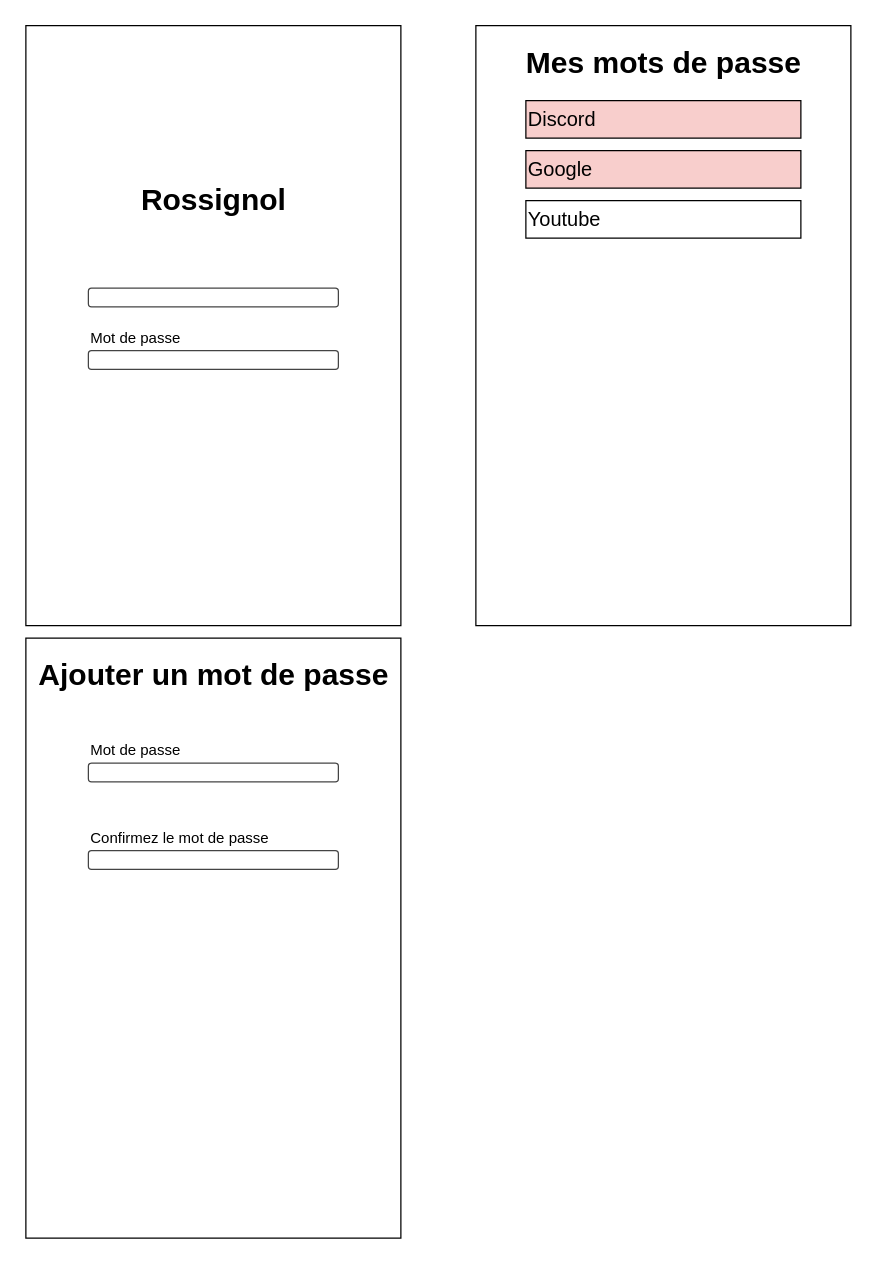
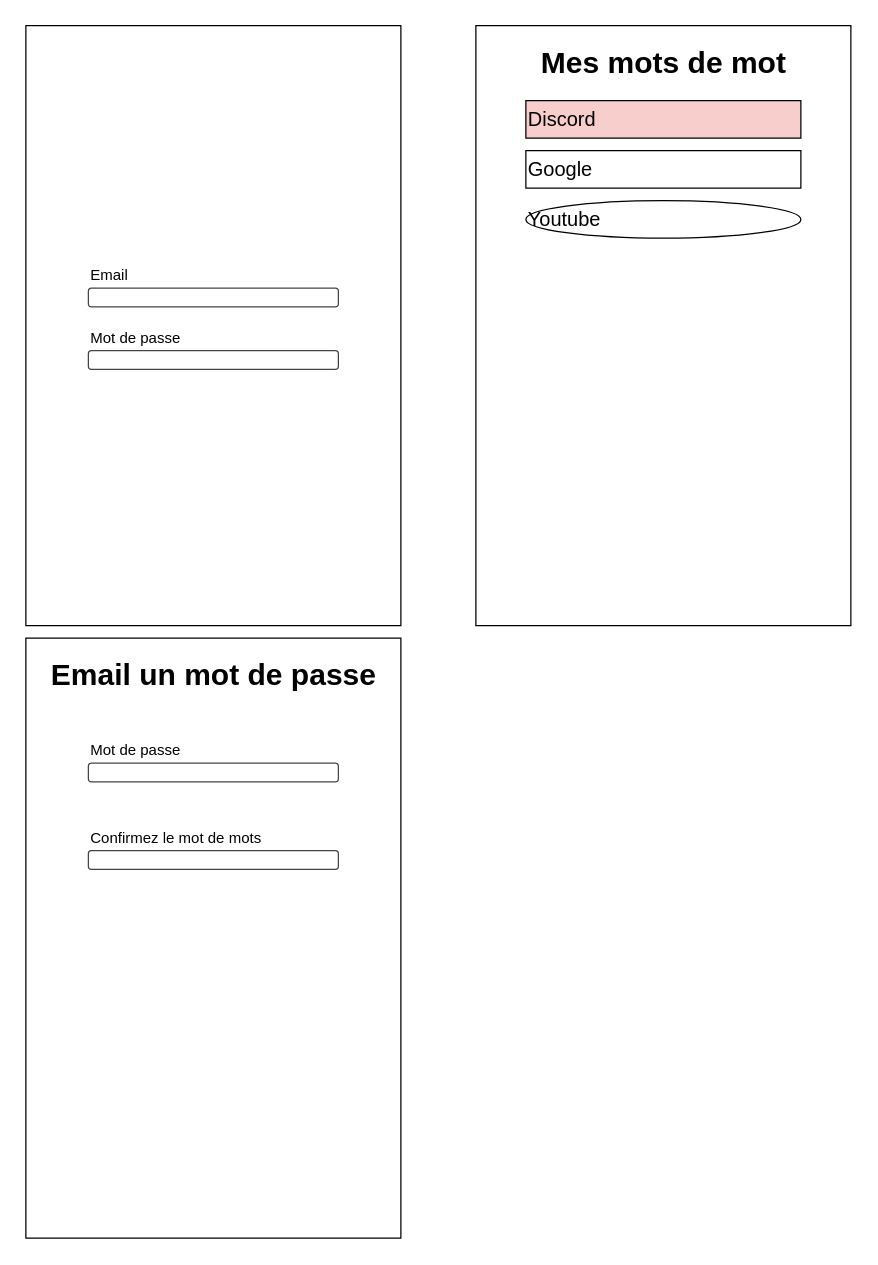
(664, 63) -> (664, 63)
(663, 169) -> (663, 169)
(213, 201) -> none
(663, 219) -> (663, 219)
none -> (144, 276)
(214, 676) -> (214, 676)
(184, 838) -> (180, 838)
